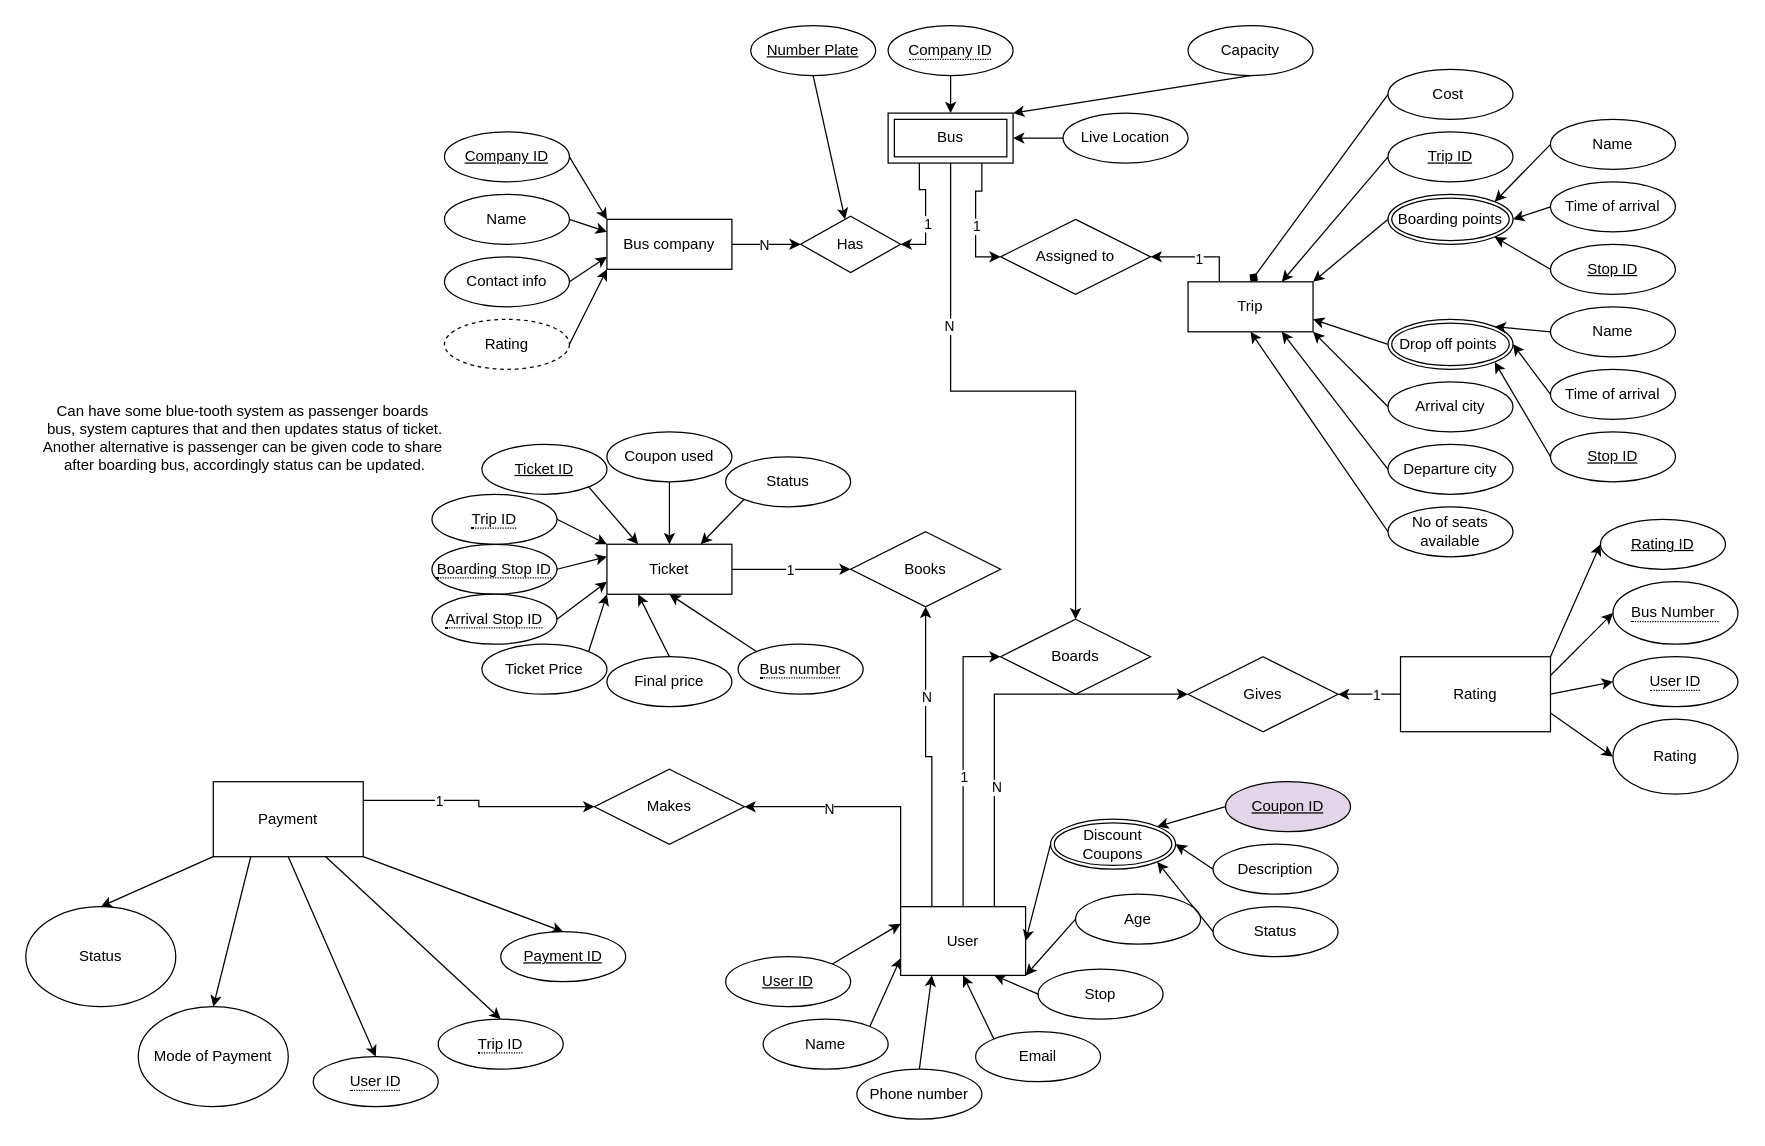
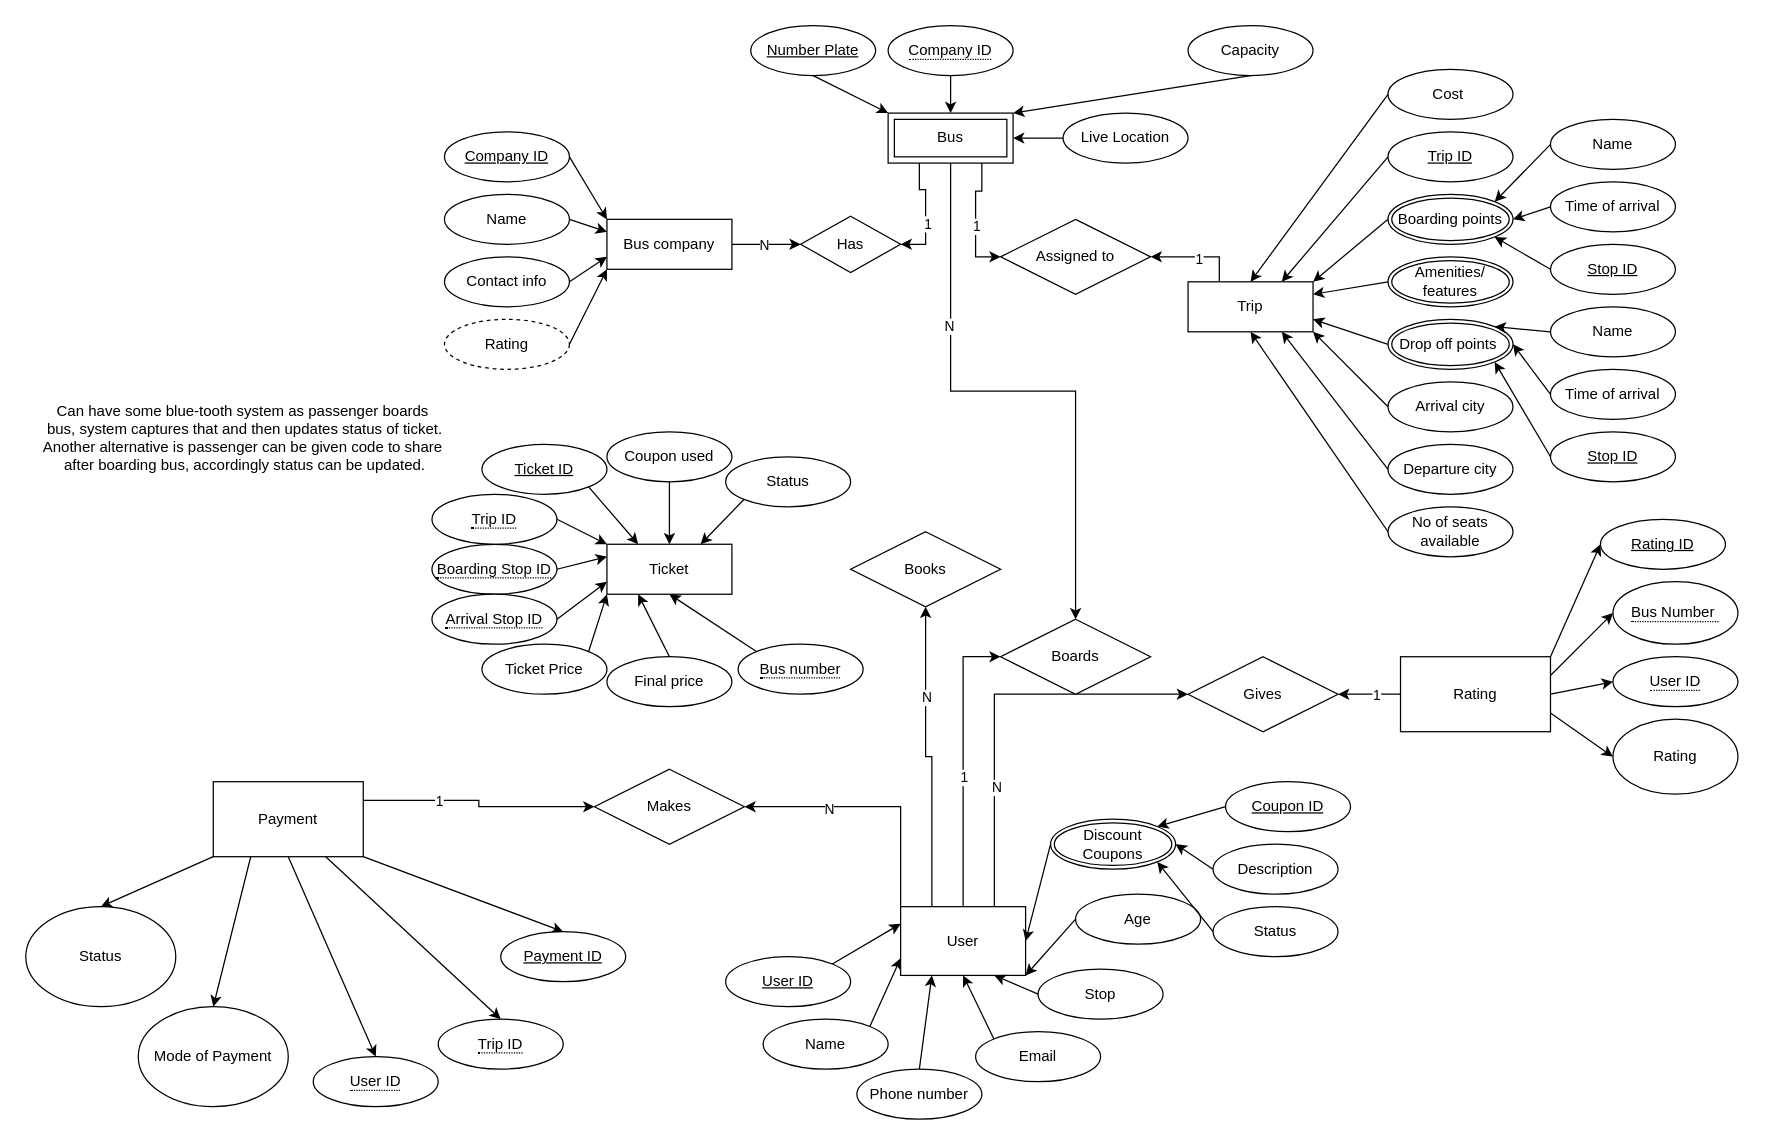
(828, 143) -> (847, 92)
(1257, 273) -> (1257, 274)
none -> (1451, 282)
none -> (1355, 287)
(787, 569) -> none
(1288, 807) -> (1288, 807)
